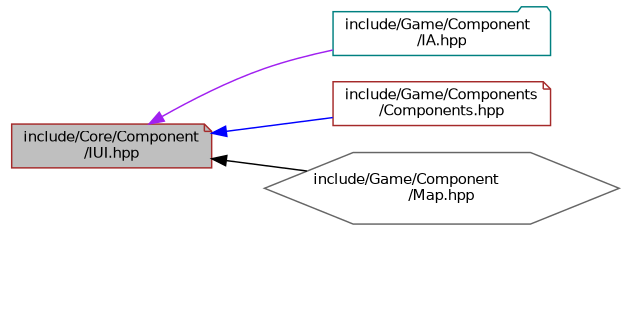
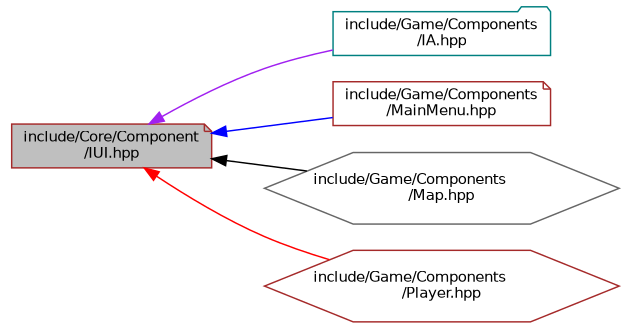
(442, 34) -> (442, 34)
(442, 104) -> (442, 104)
(442, 188) -> (442, 188)
none -> (442, 286)
